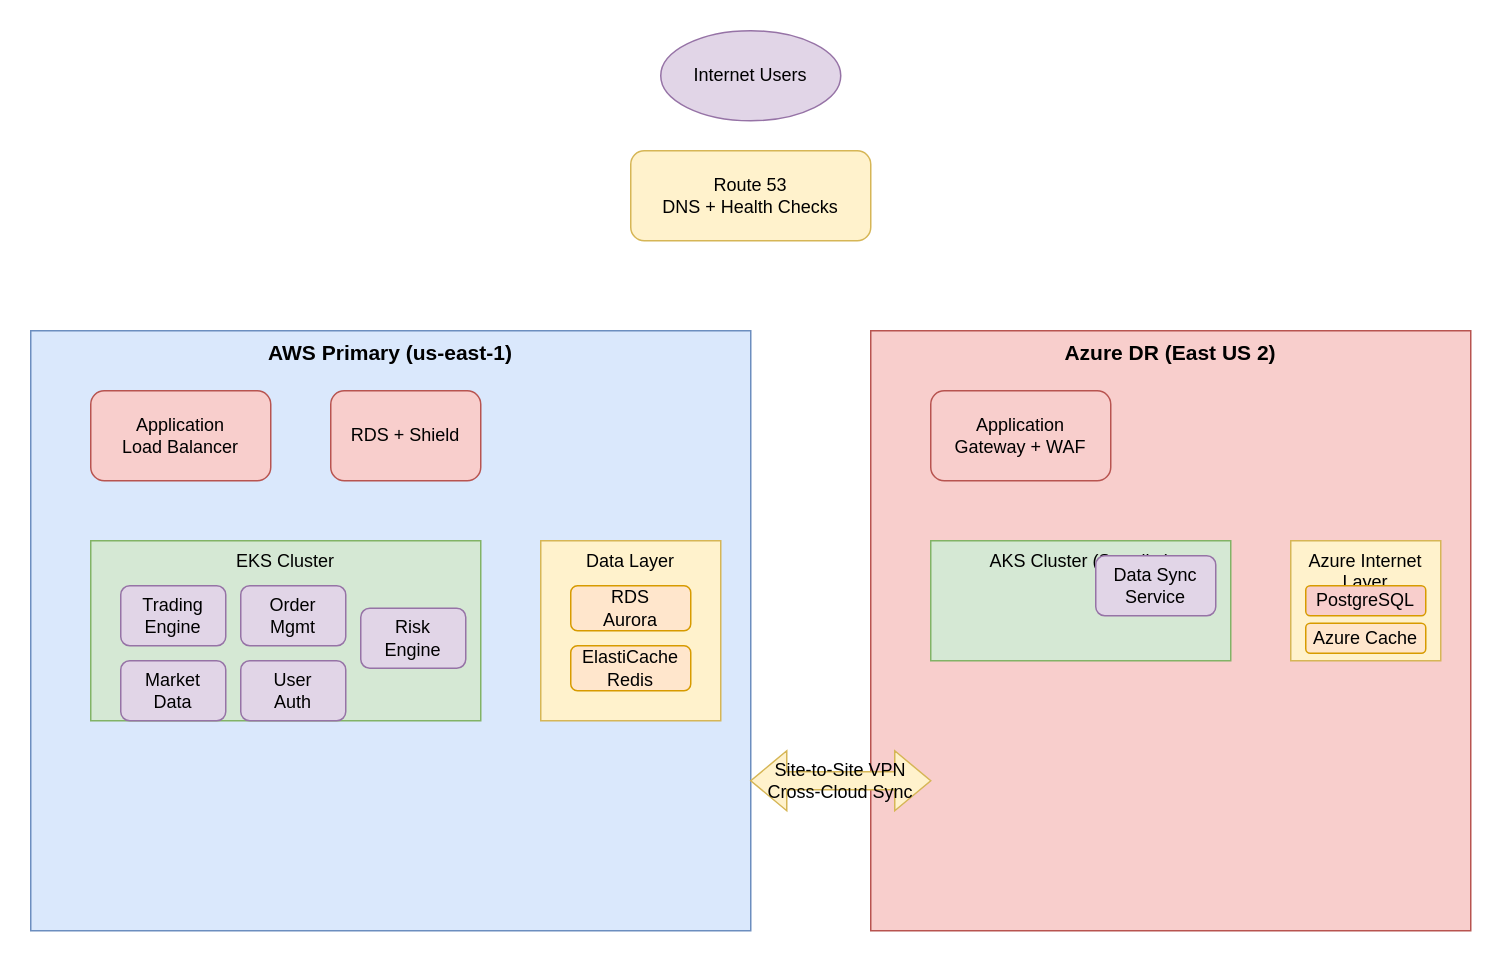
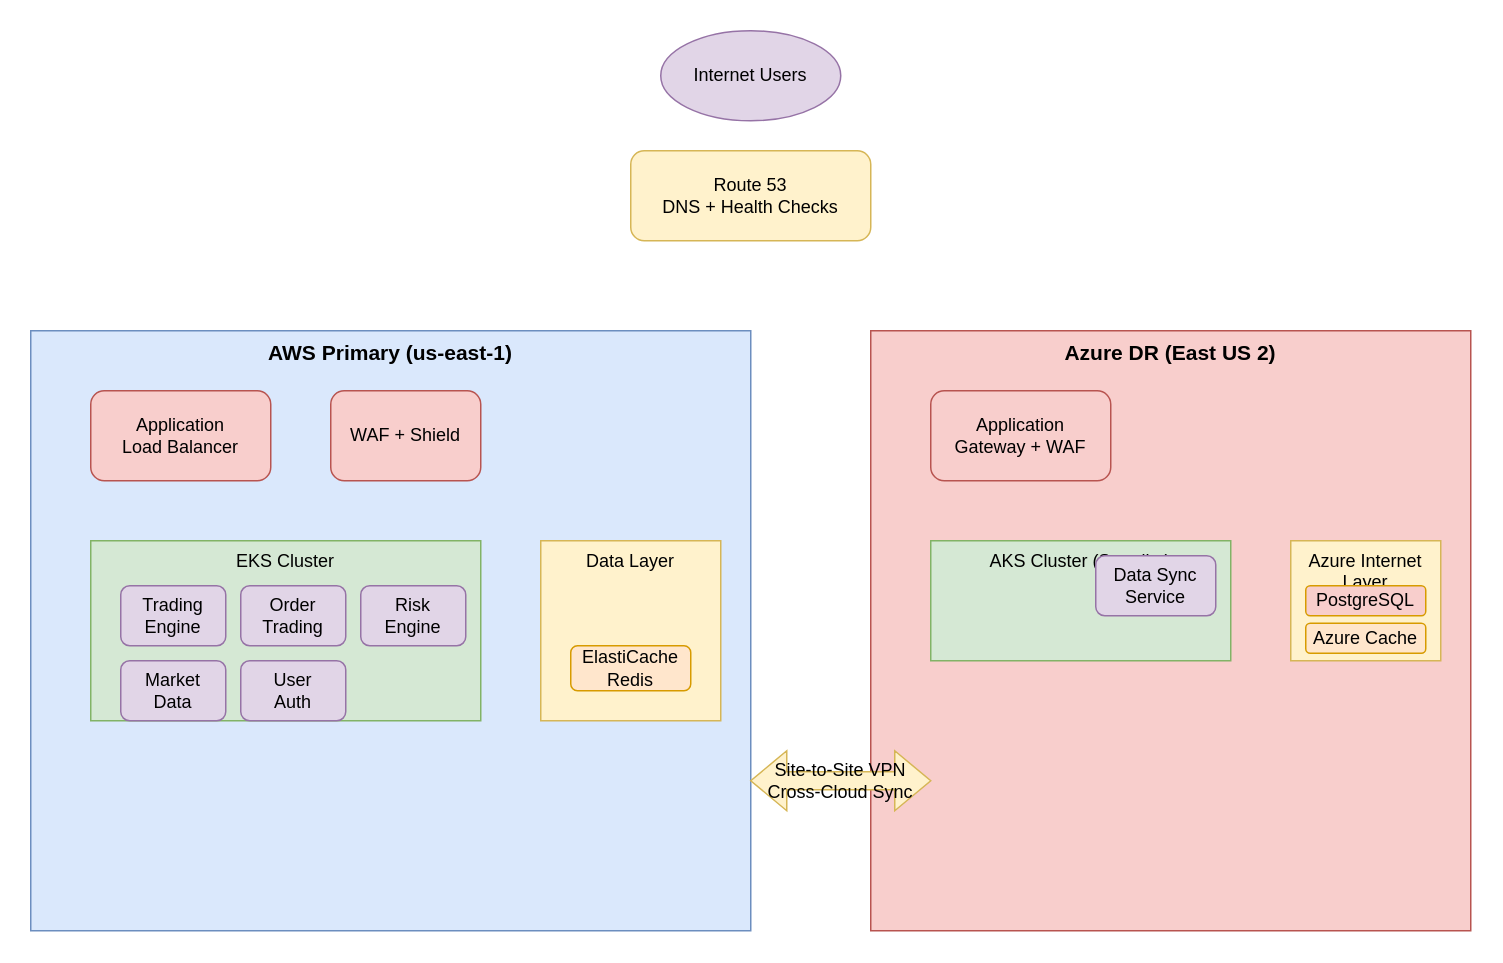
(406, 436) -> (406, 436)
(631, 608) -> none
(293, 616) -> (293, 616)
(413, 638) -> (413, 616)
